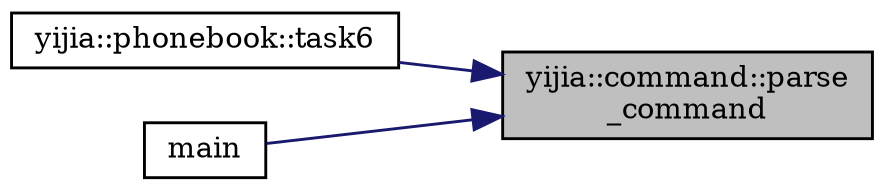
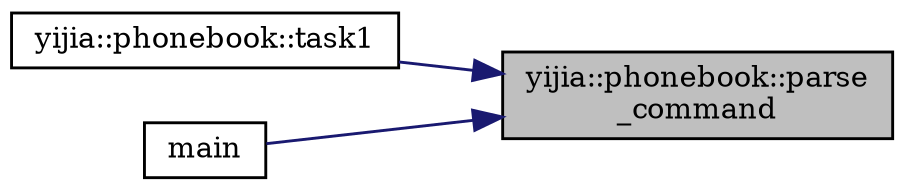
(205, 40) -> (205, 40)
(688, 95) -> (698, 95)
